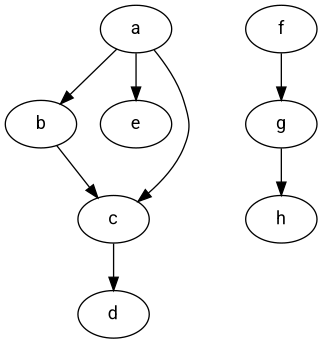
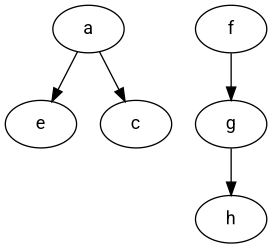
(41, 124) -> none
(114, 314) -> none
